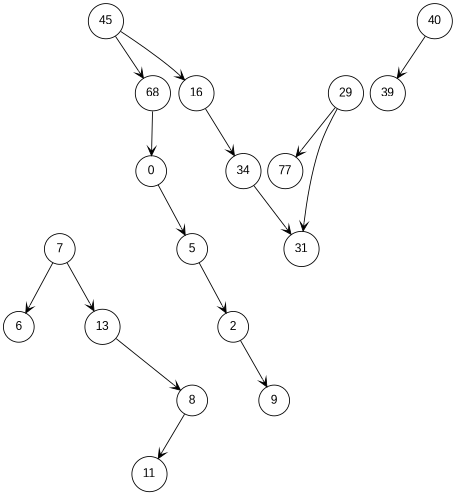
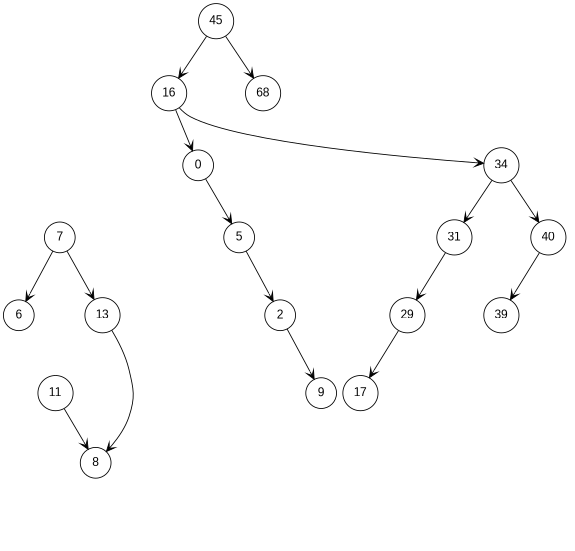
(152, 129) -> (182, 127)
(315, 164) -> (433, 273)
(285, 171) -> (360, 393)
none -> (522, 198)
(174, 433) -> (74, 425)
